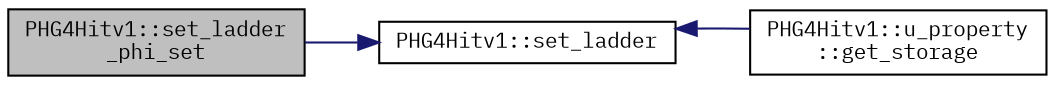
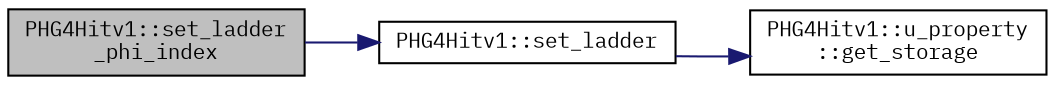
(724, 29) -> (702, 56)
(156, 42) -> (156, 42)
